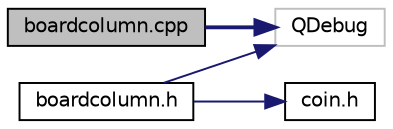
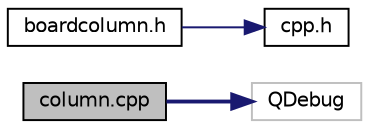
(106, 27) -> (95, 102)
(210, 67) -> none
(330, 102) -> (307, 27)
